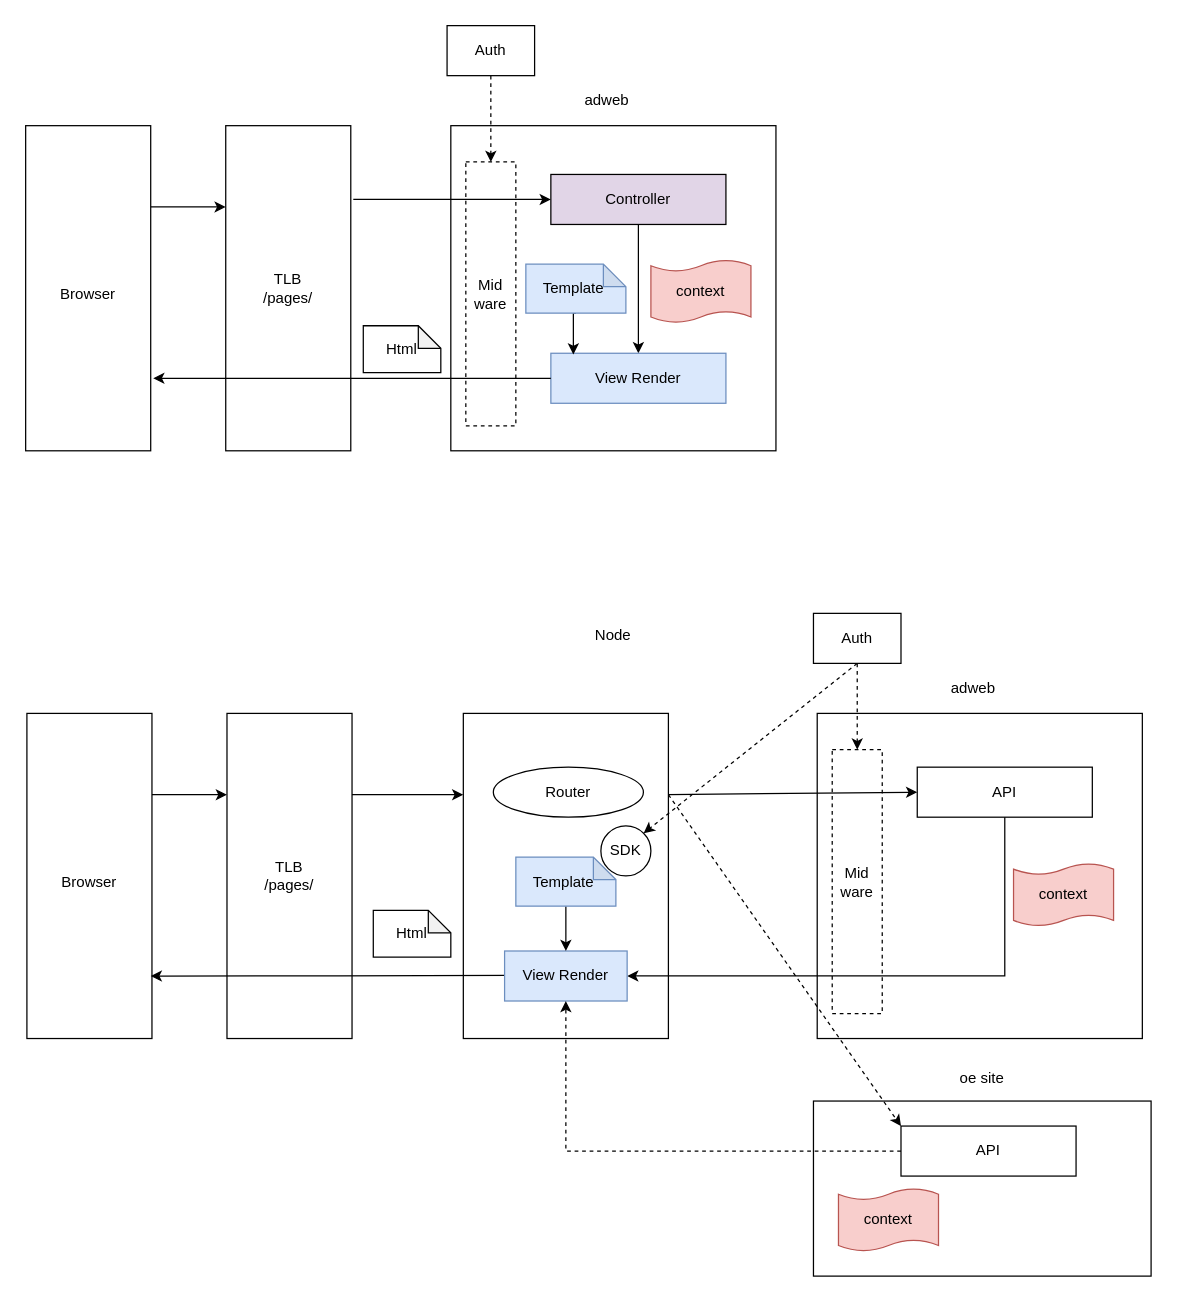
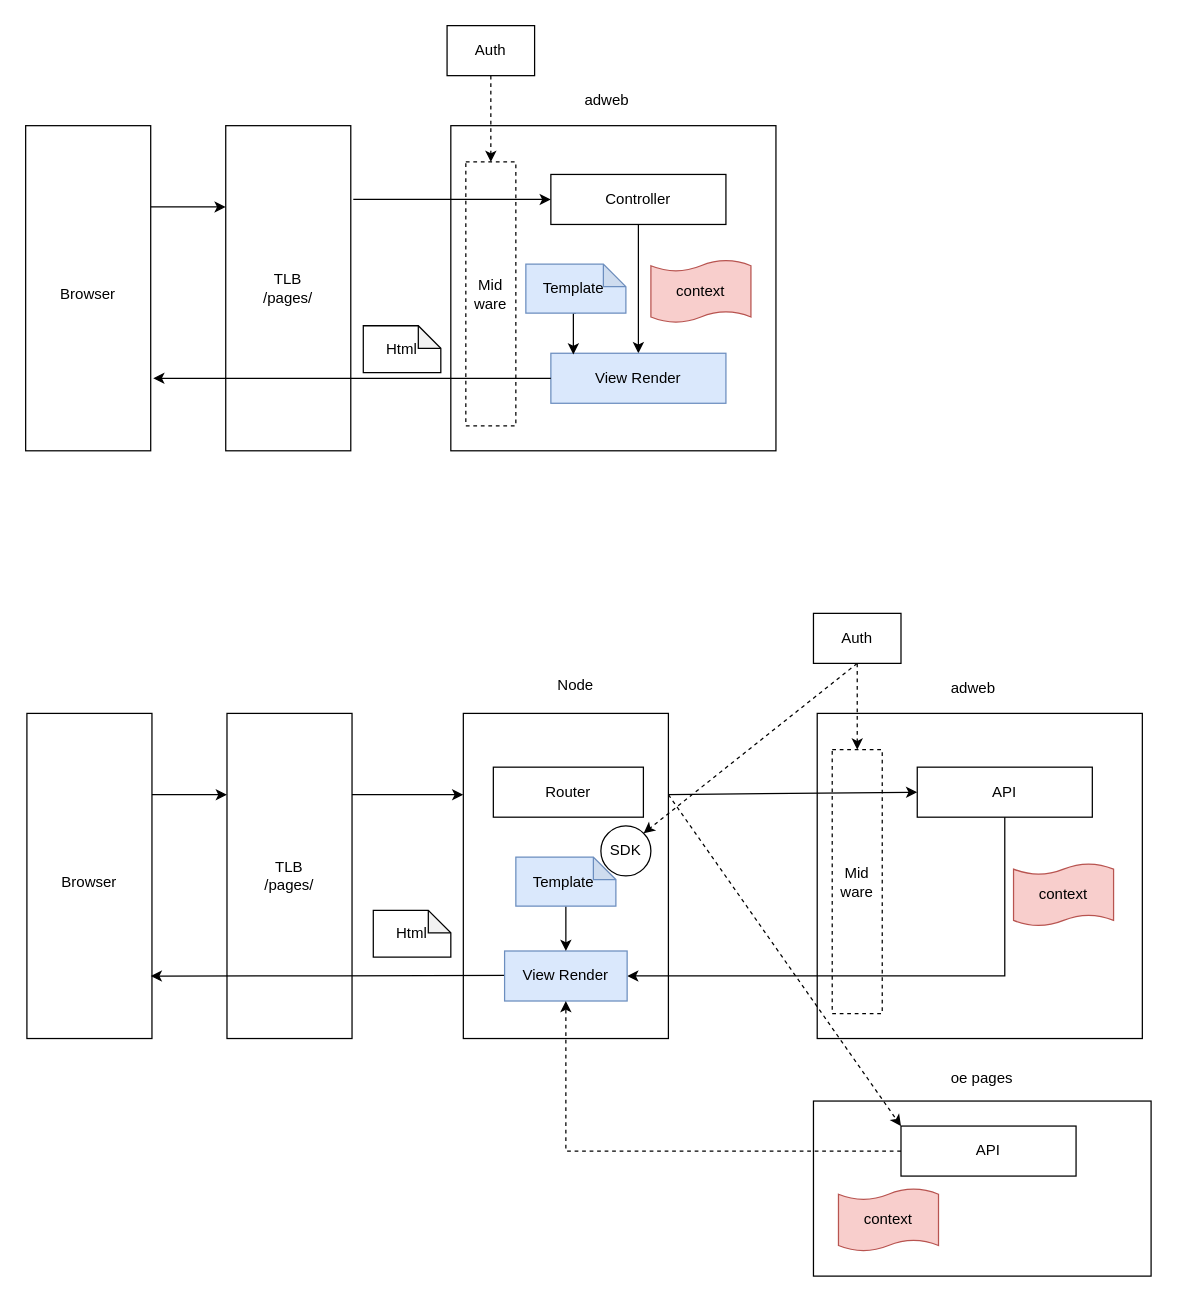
(638, 199) -> (638, 199)
(613, 635) -> (576, 685)
(568, 792) -> (568, 792)
(982, 1078) -> (982, 1078)
